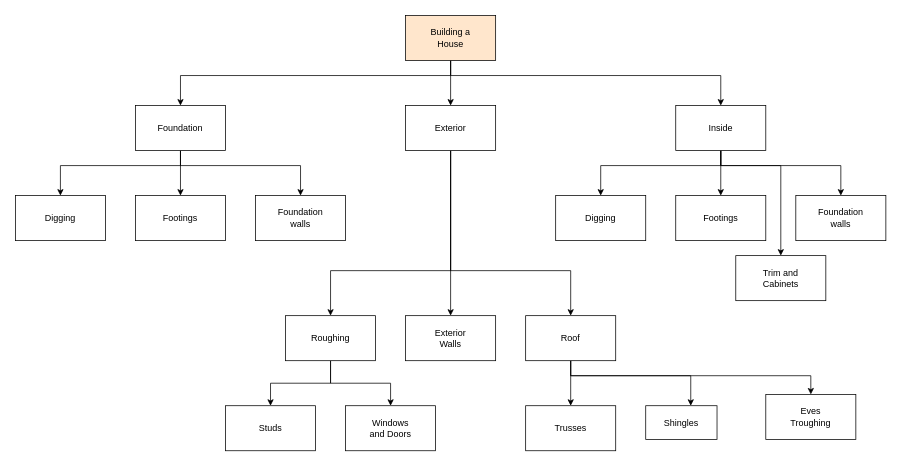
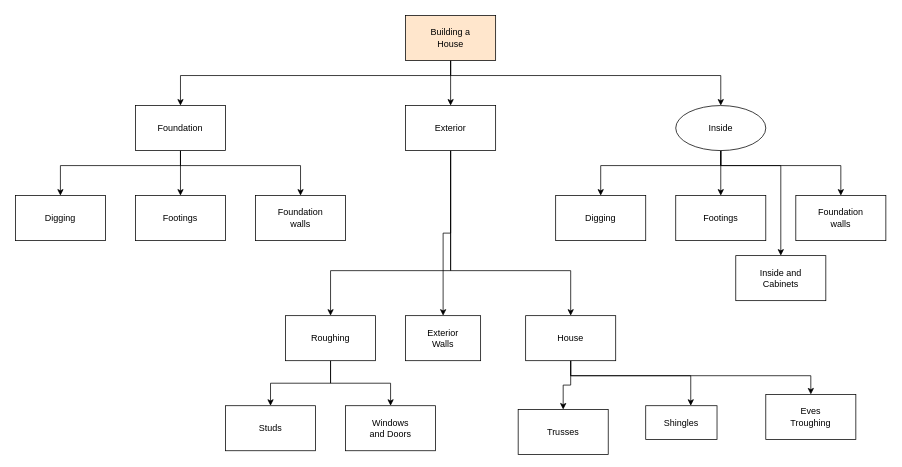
(720, 128) -> (720, 128)
(780, 278) -> (780, 278)
(450, 338) -> (443, 338)
(570, 338) -> (570, 338)
(570, 428) -> (563, 432)
